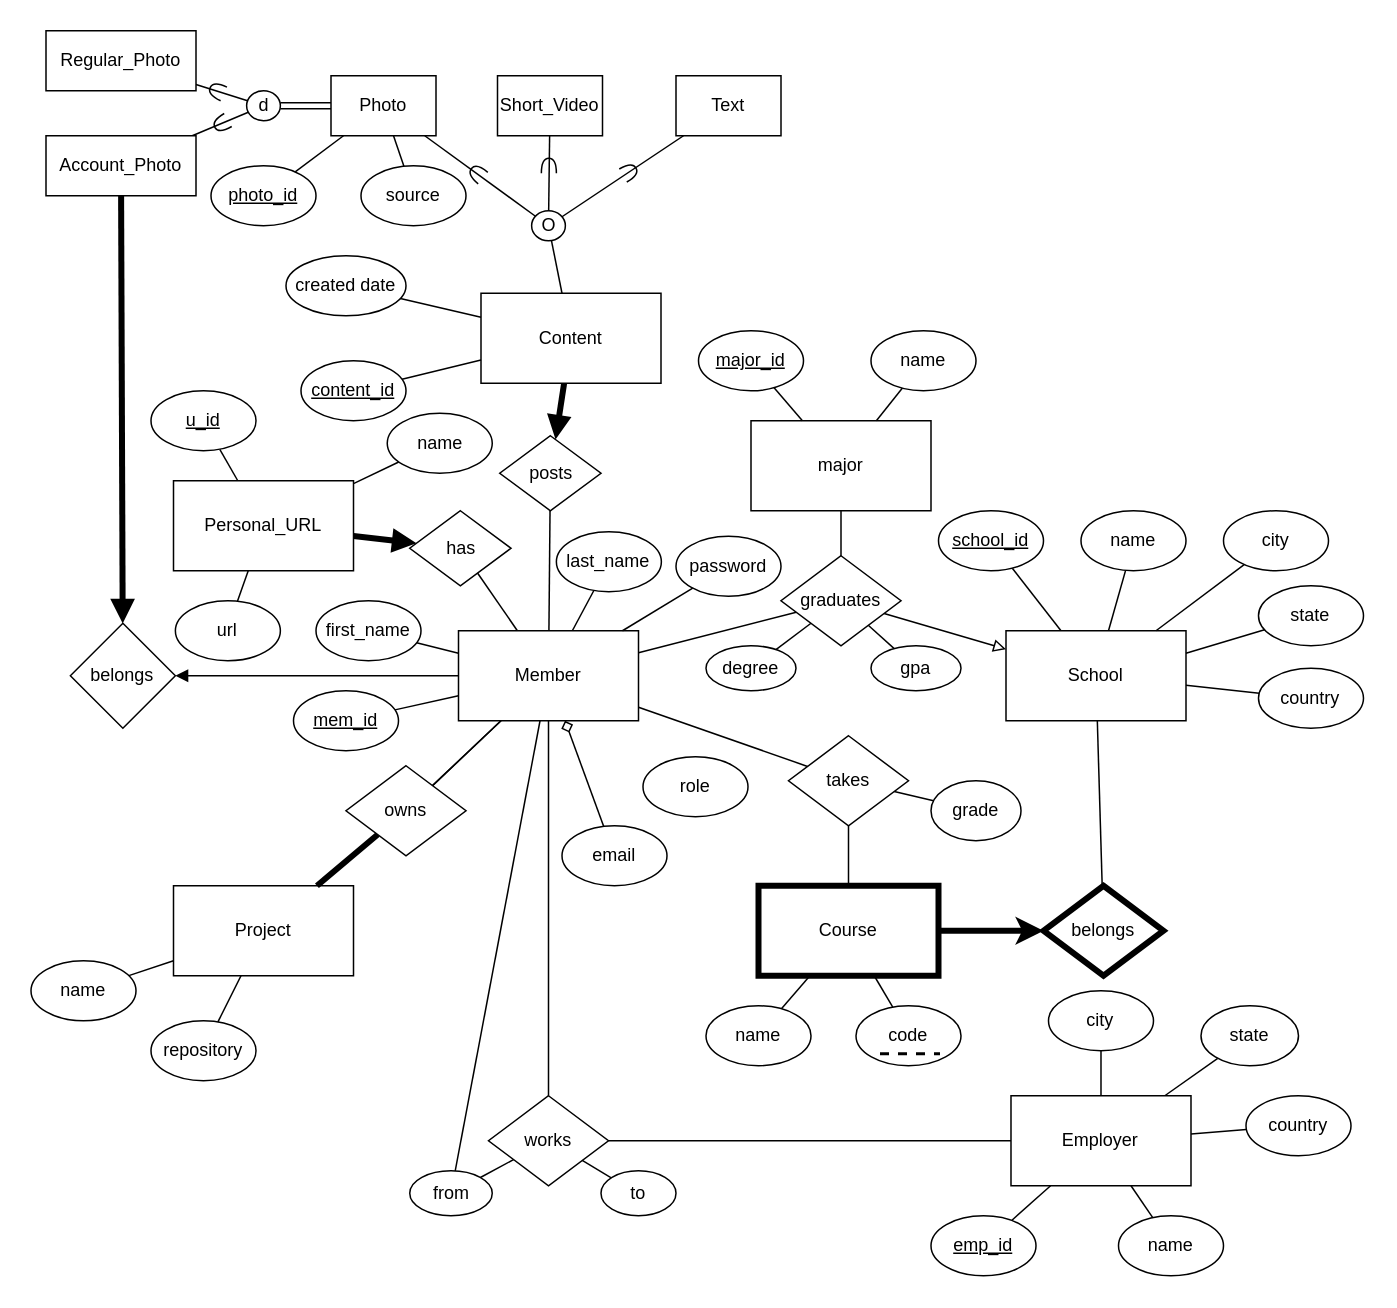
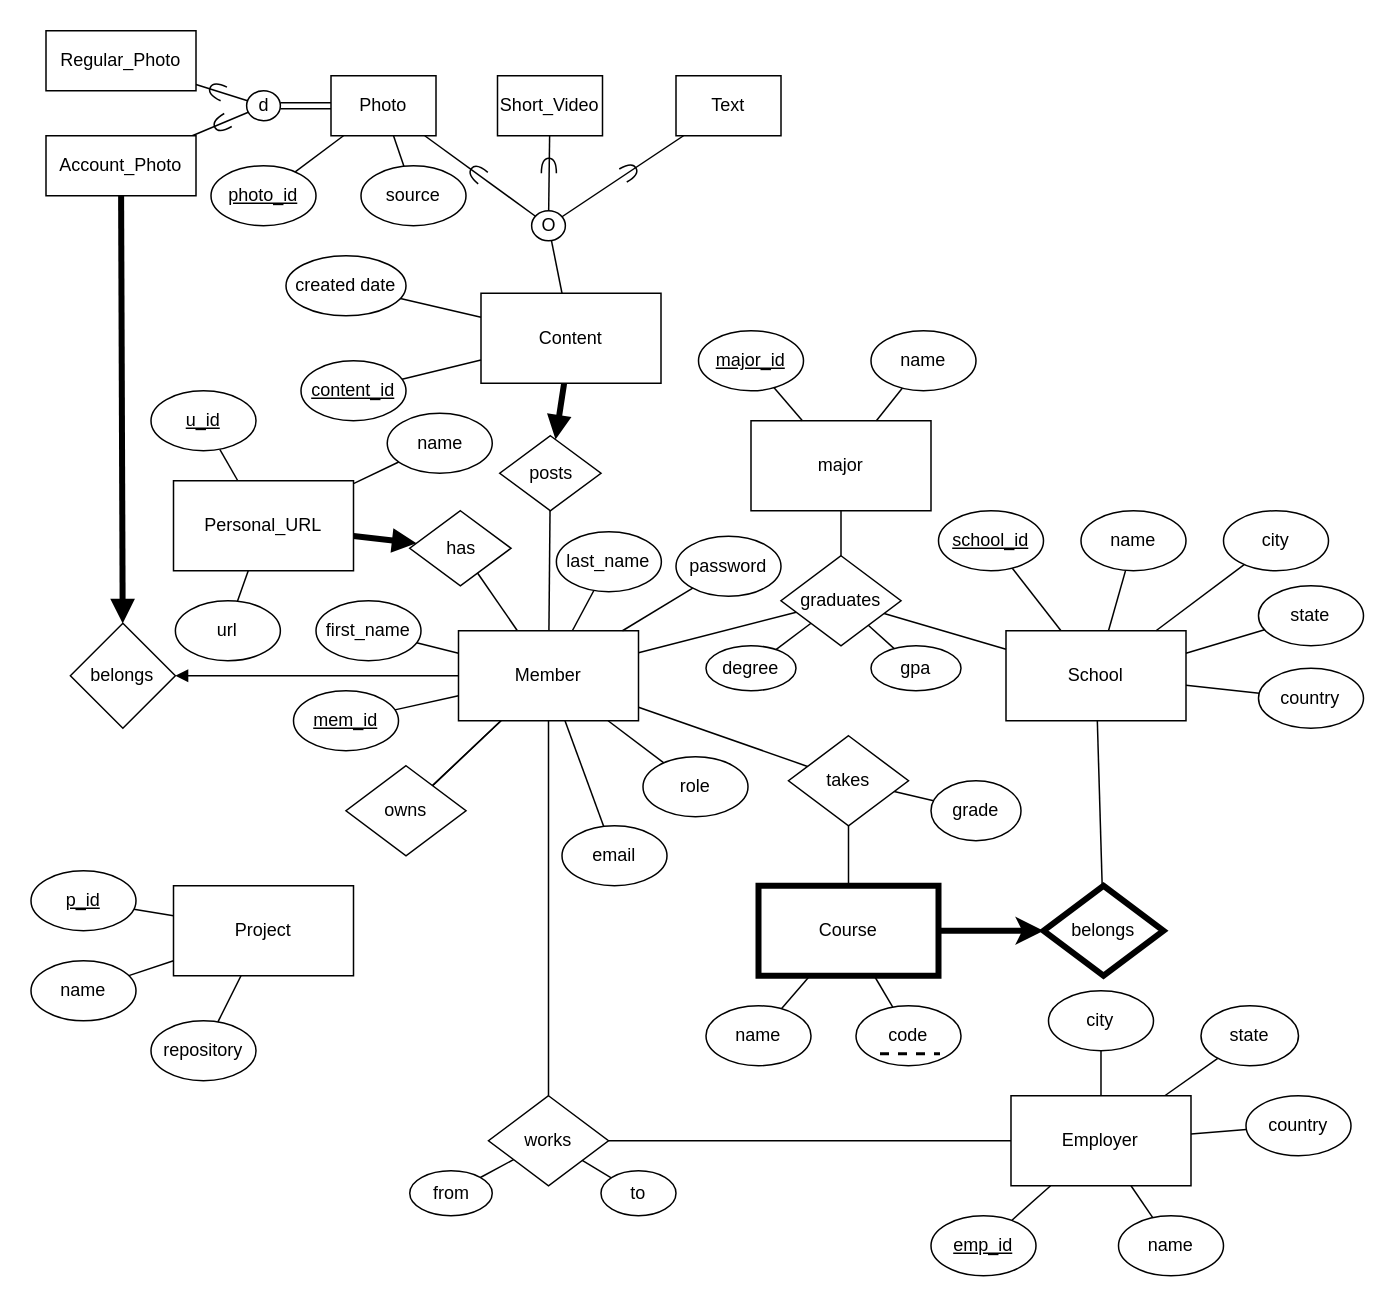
(992, 645) -> (998, 647)
(569, 733) -> (567, 727)
(347, 860) -> none
none -> (83, 901)
none -> (153, 912)
(497, 946) -> (635, 741)
